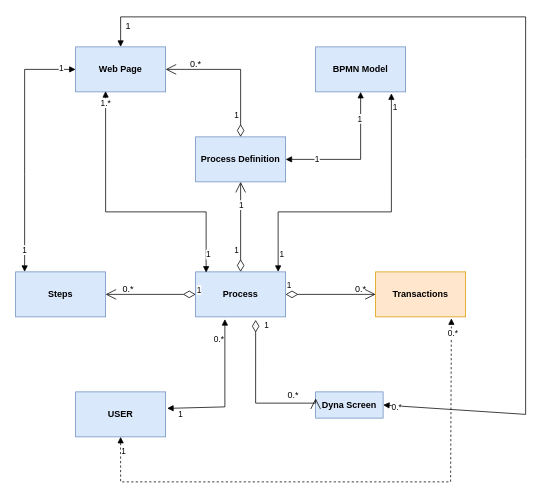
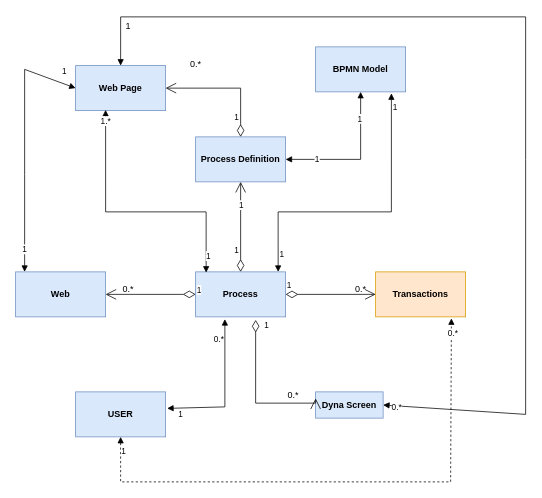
(120, 69) -> (120, 88)
(60, 294) -> (60, 294)
